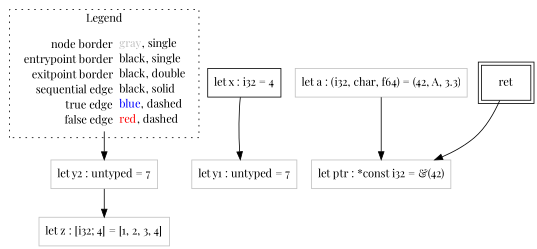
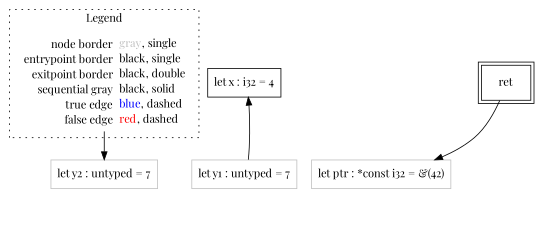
(381, 83) -> none
(76, 90) -> (77, 90)
(239, 124) -> (250, 132)
(104, 232) -> none
